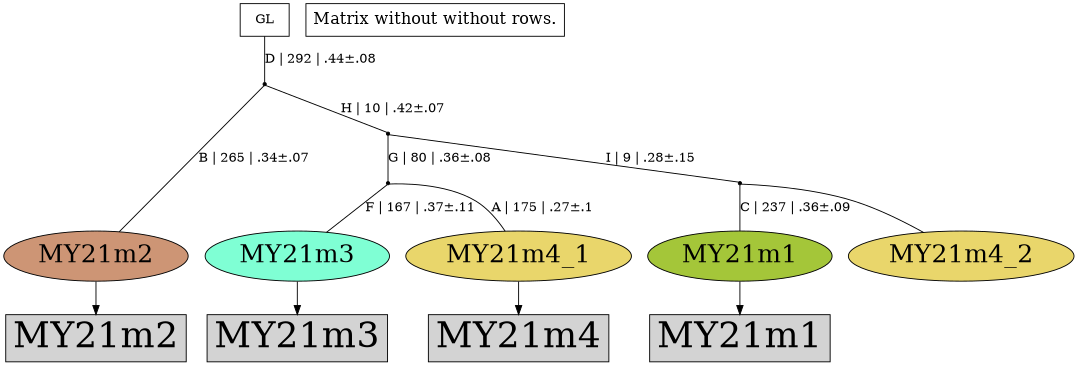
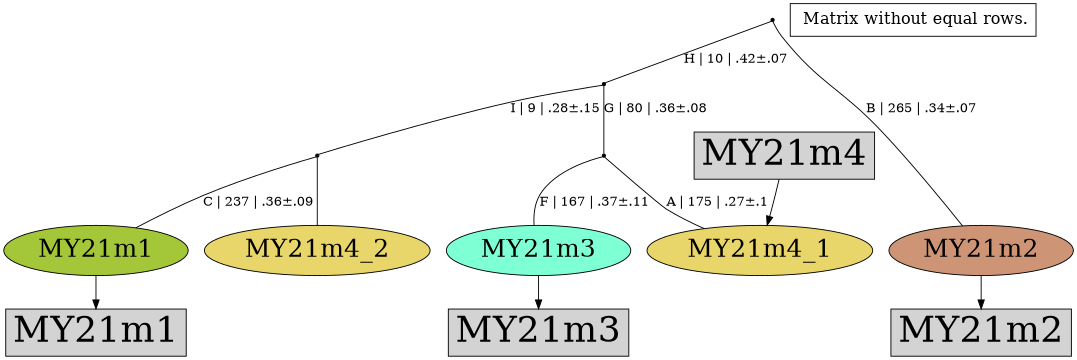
(265, 20) -> none
(435, 20) -> (913, 20)
(519, 294) -> (775, 198)
